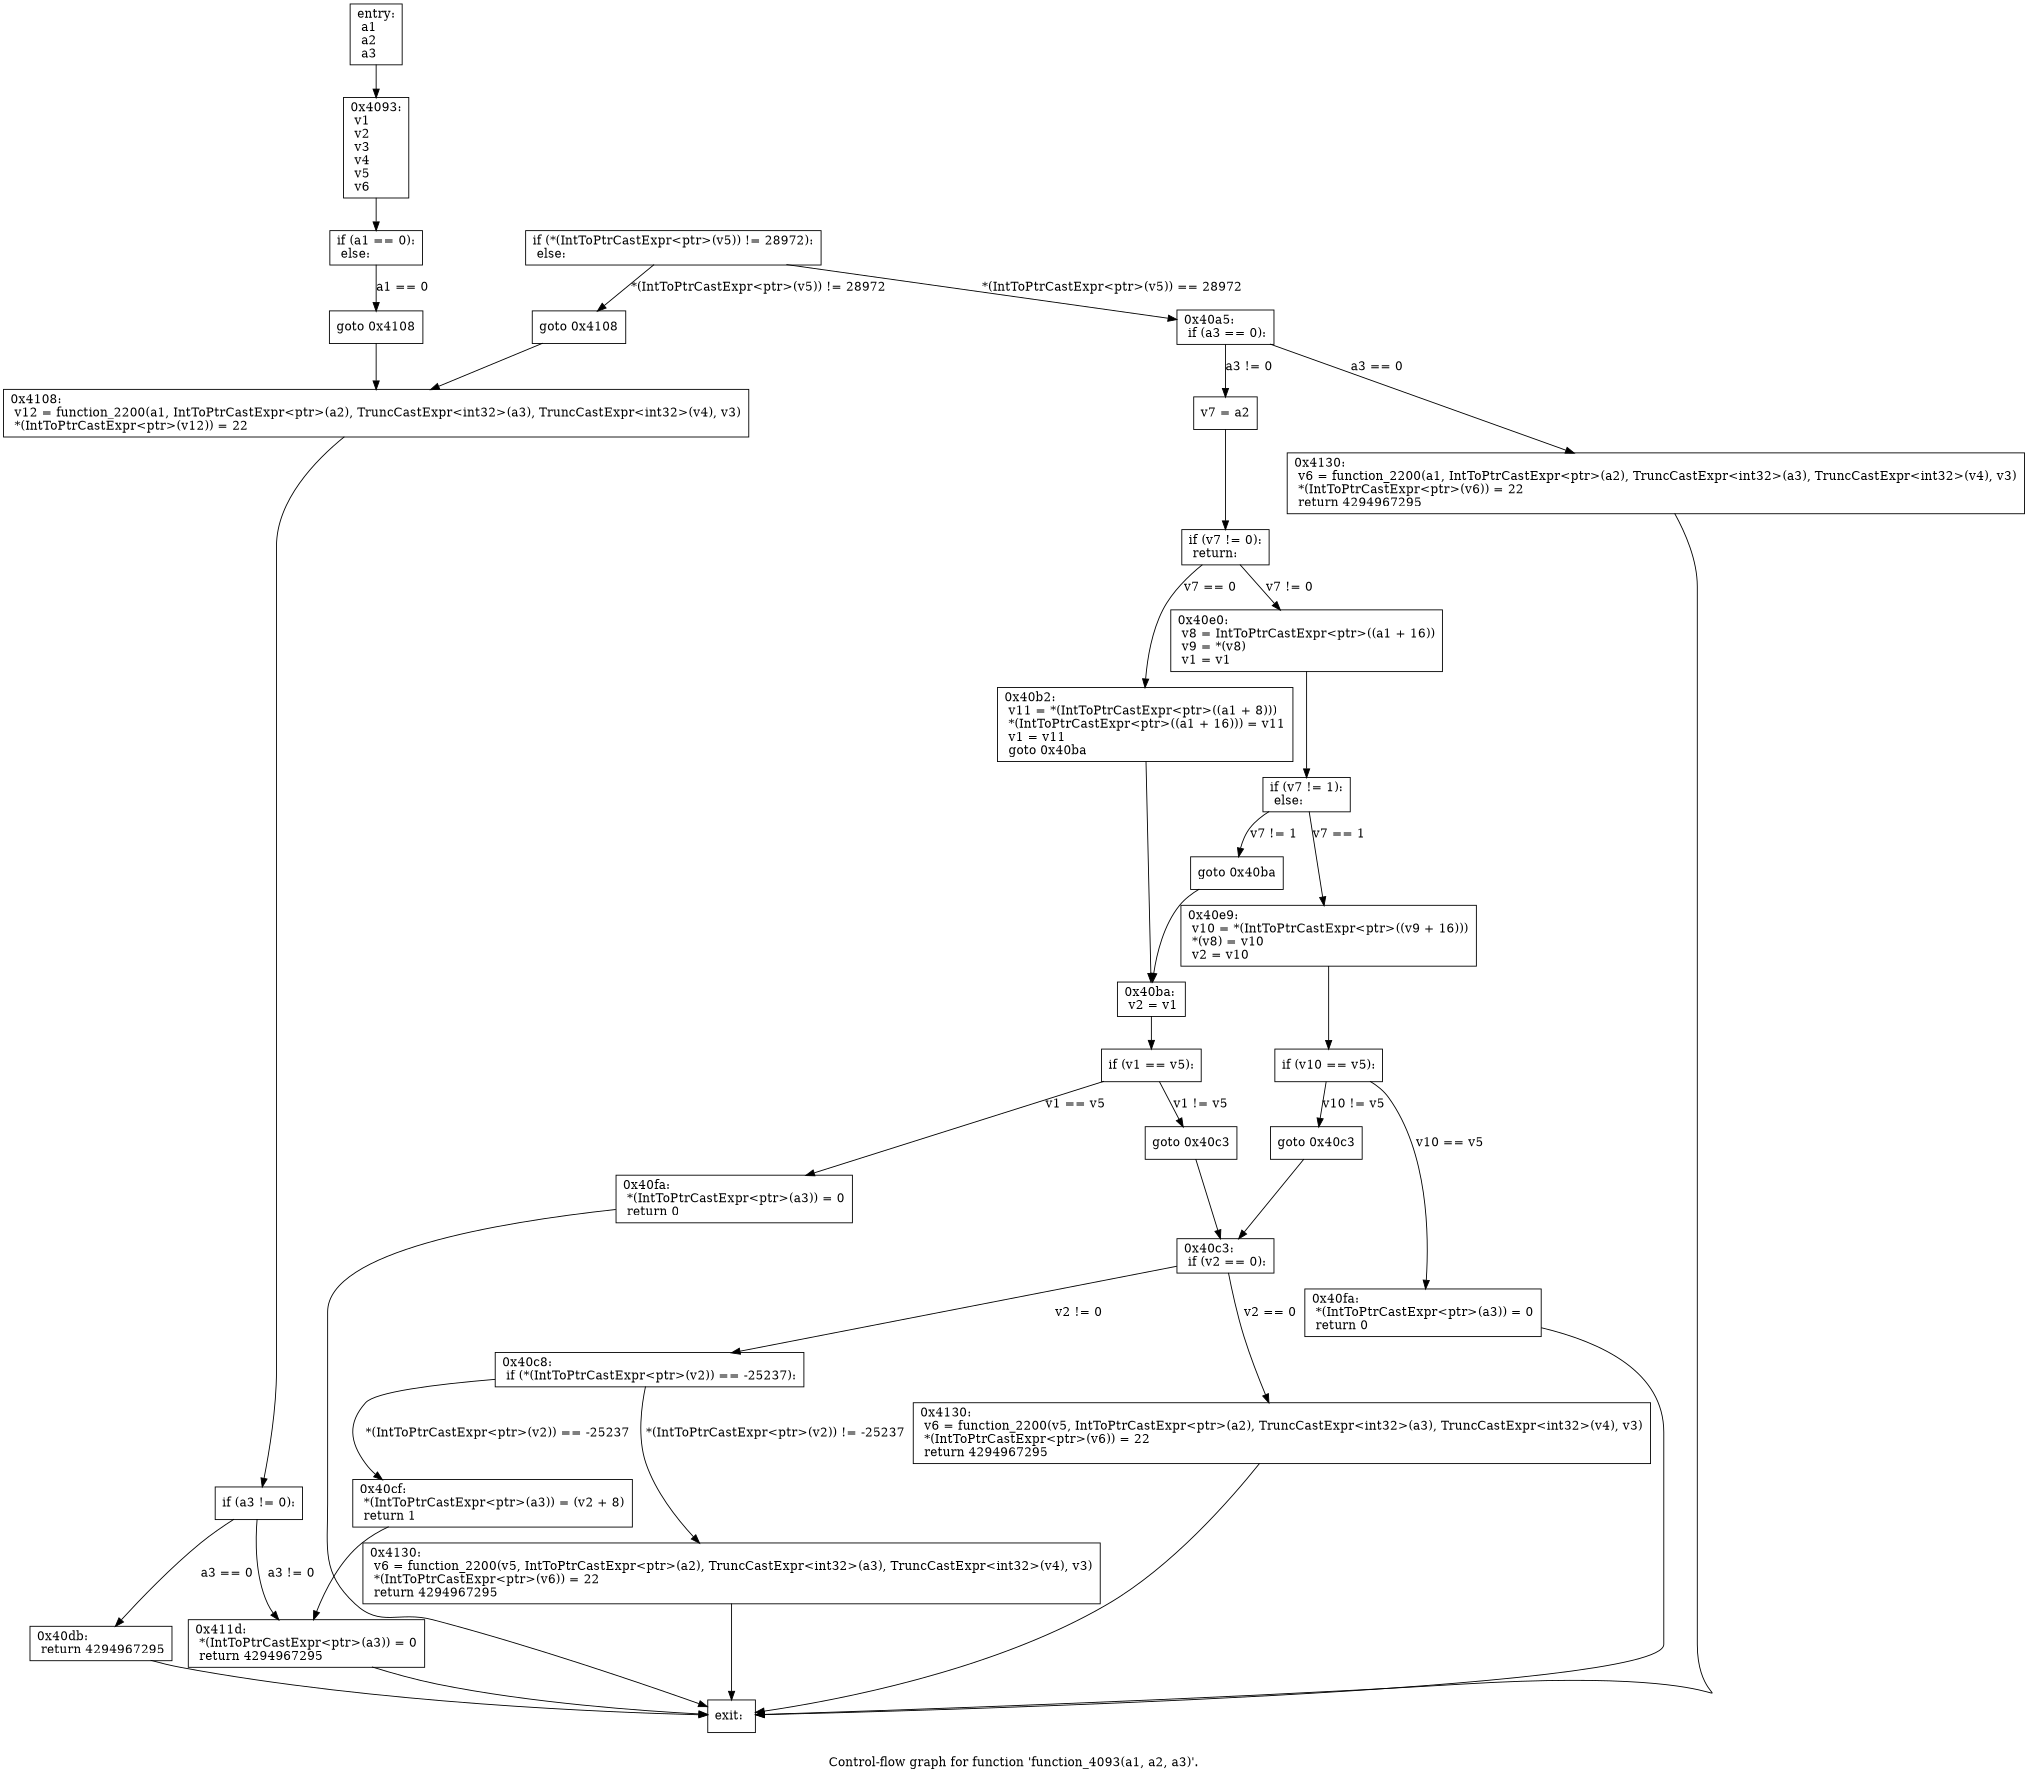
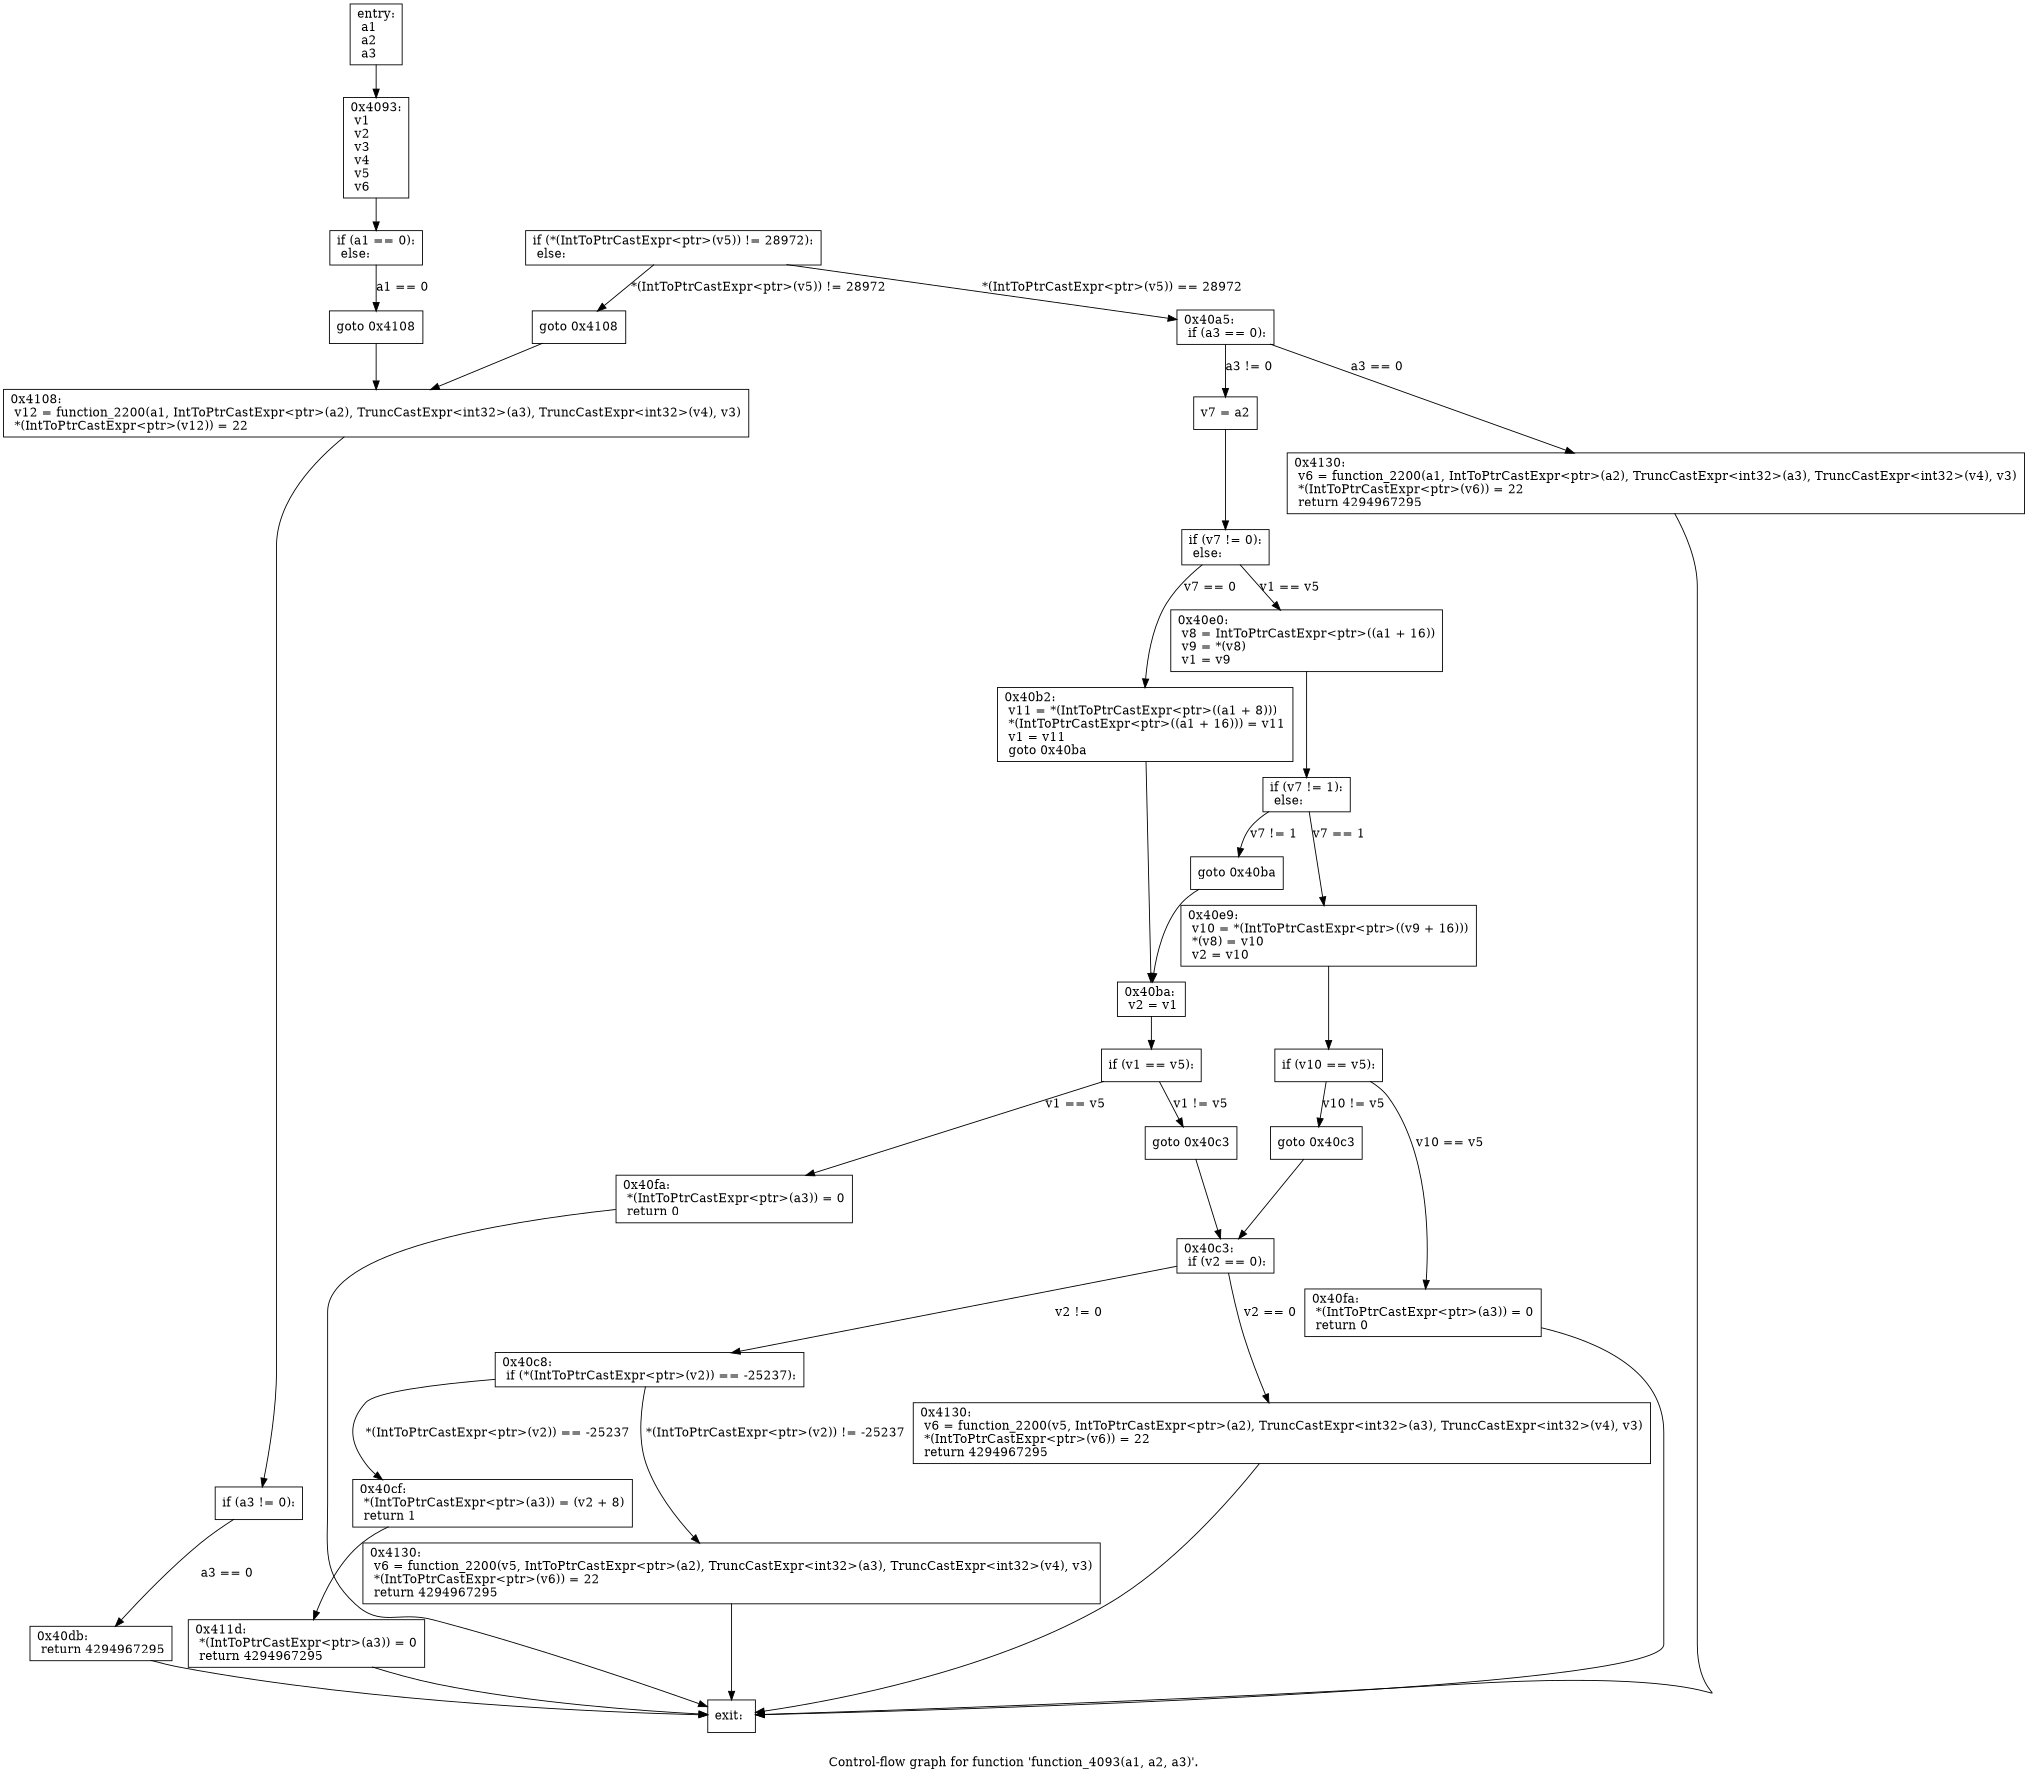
(1213, 553) -> (1206, 553)
(1290, 587) -> (1290, 587)
(1205, 660) -> (1205, 660)
(258, 1568) -> none
